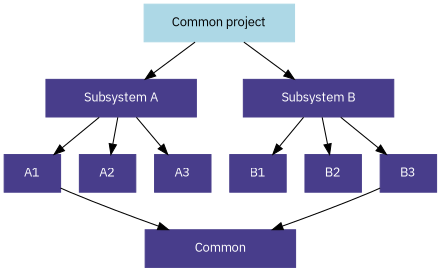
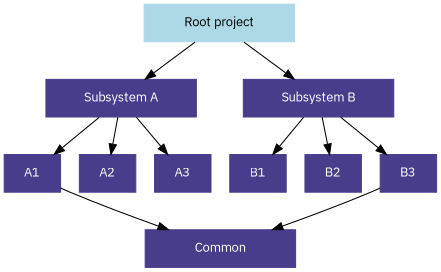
(219, 23) -> (219, 23)
